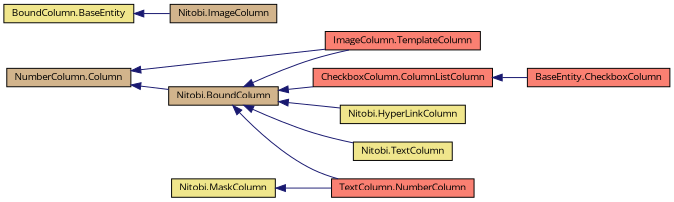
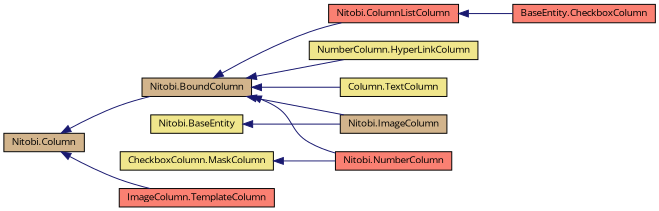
(69, 14) -> (197, 124)
(300, 64) -> (300, 107)
(69, 78) -> (44, 143)
(403, 78) -> (394, 14)
(403, 114) -> (394, 50)
(403, 151) -> (394, 87)
(223, 188) -> (197, 161)
(403, 188) -> (394, 161)
